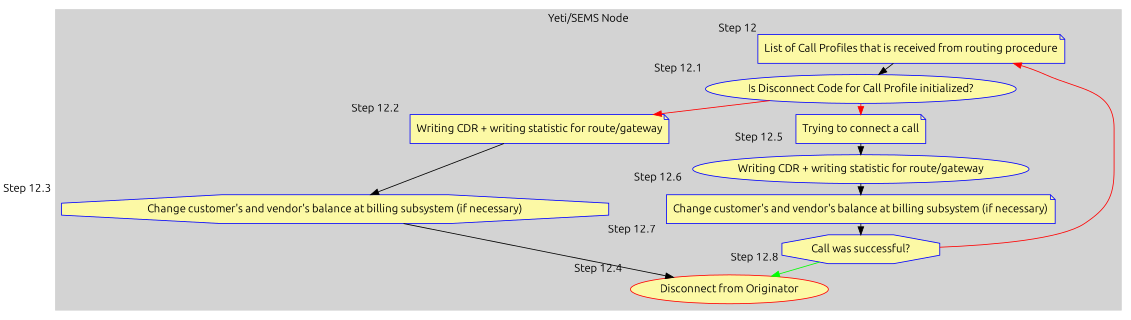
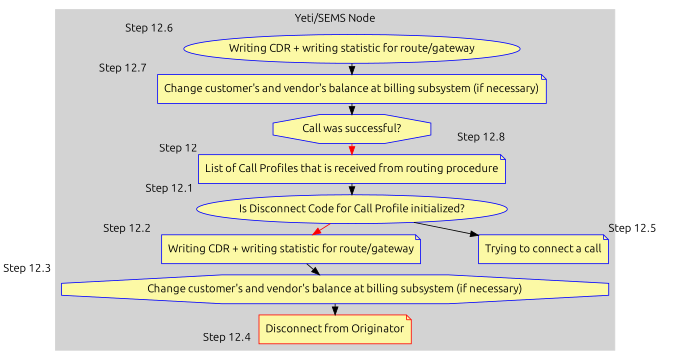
(861, 105) -> (442, 228)
(861, 145) -> none
(799, 268) -> none
(729, 289) -> (335, 329)
